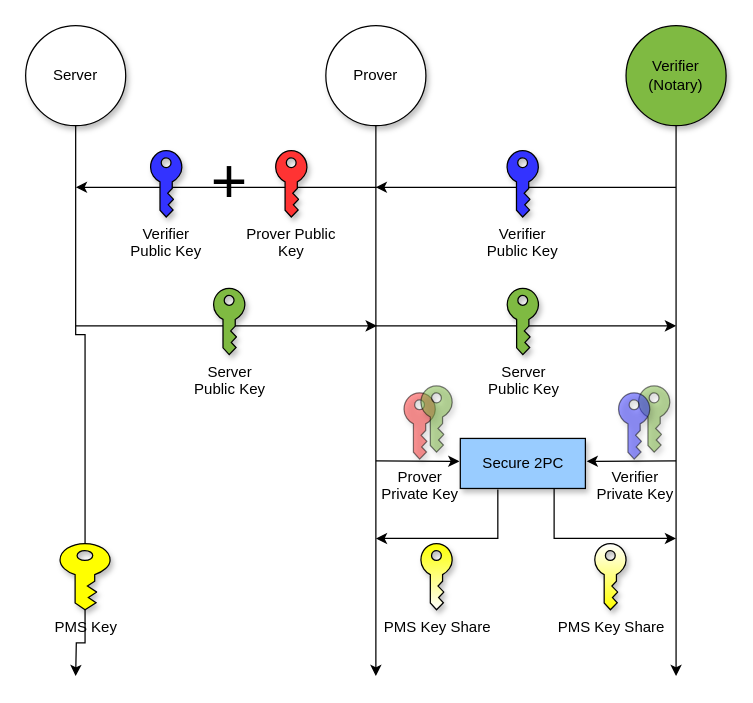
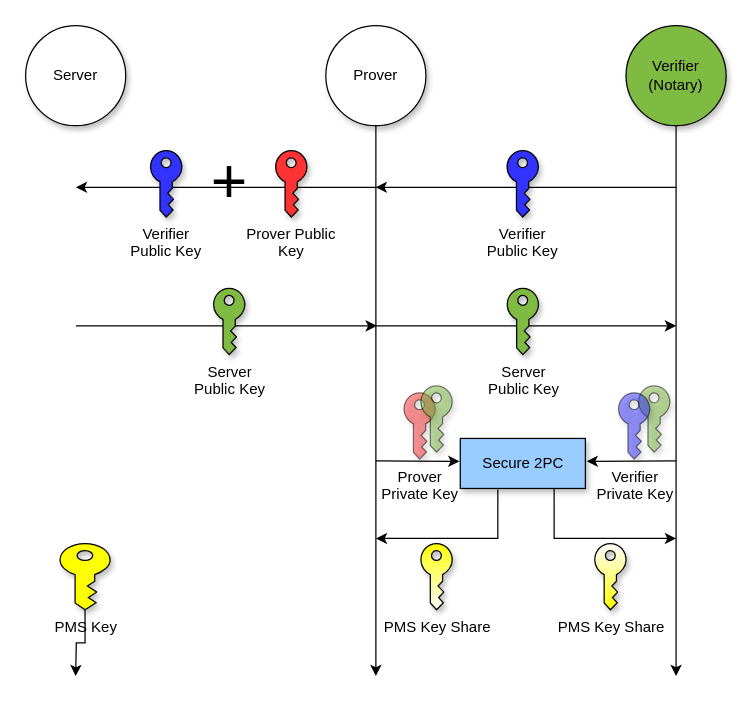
(80, 334) -> none
